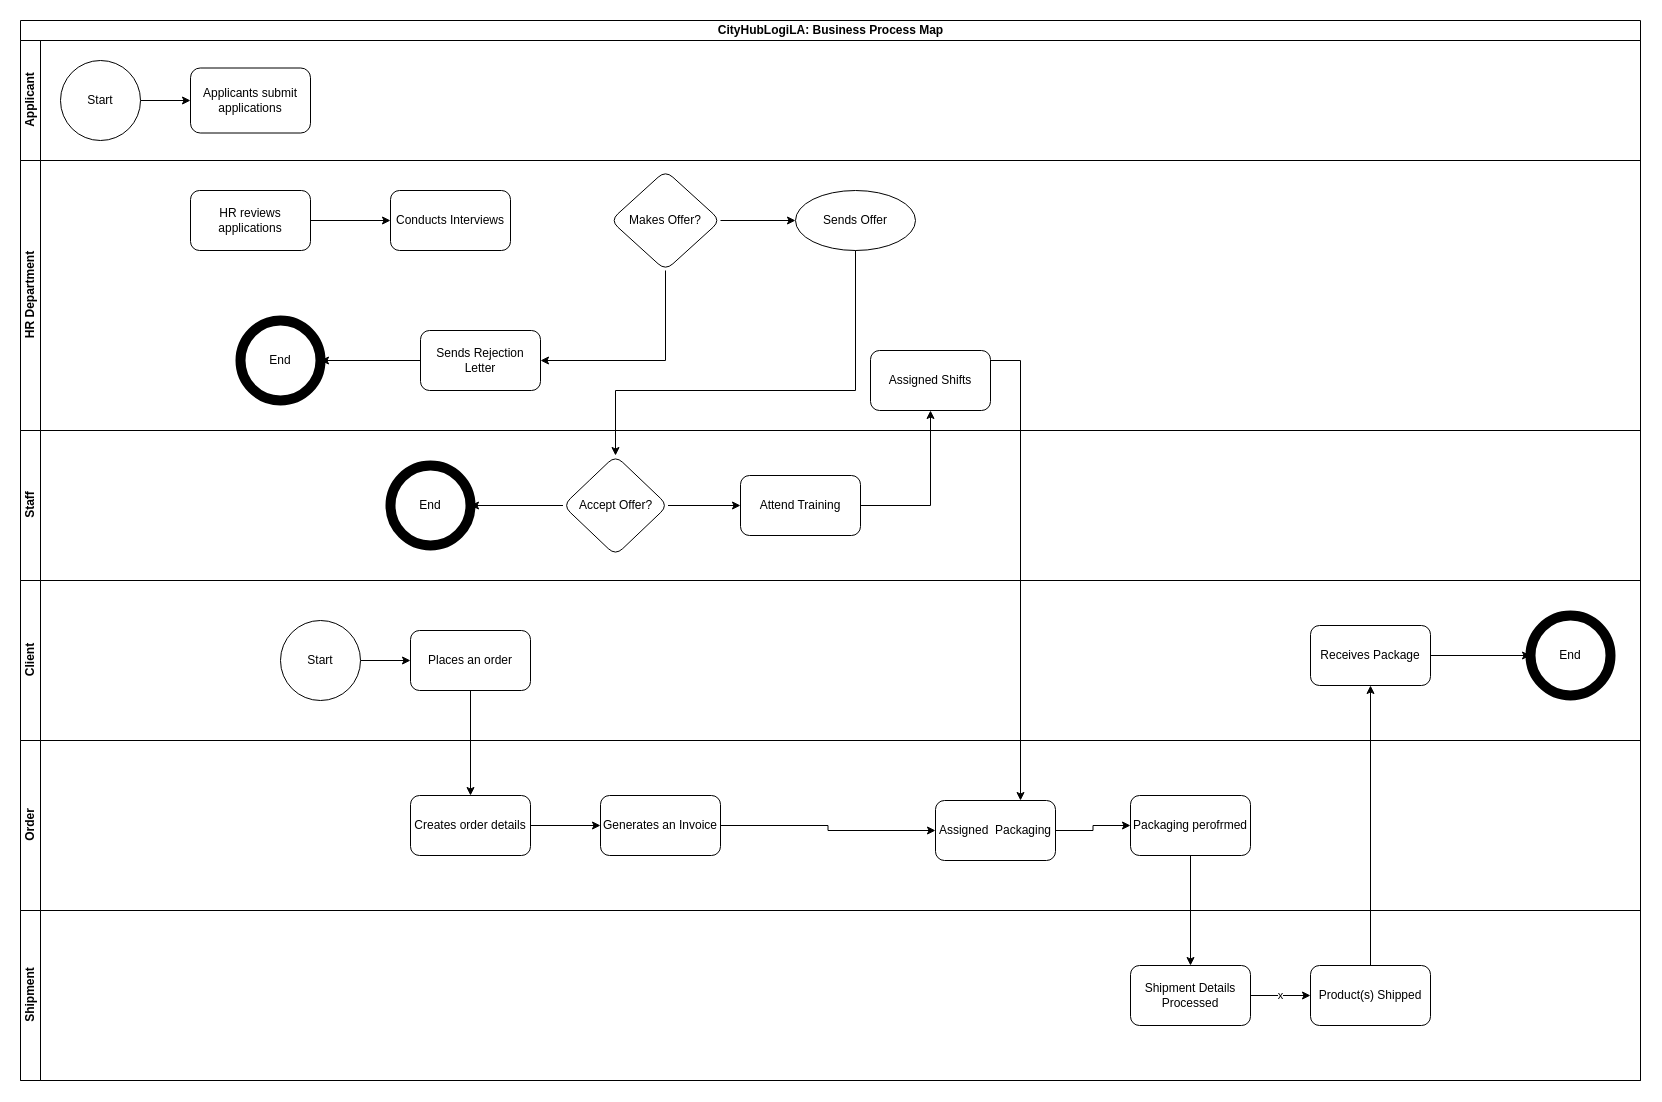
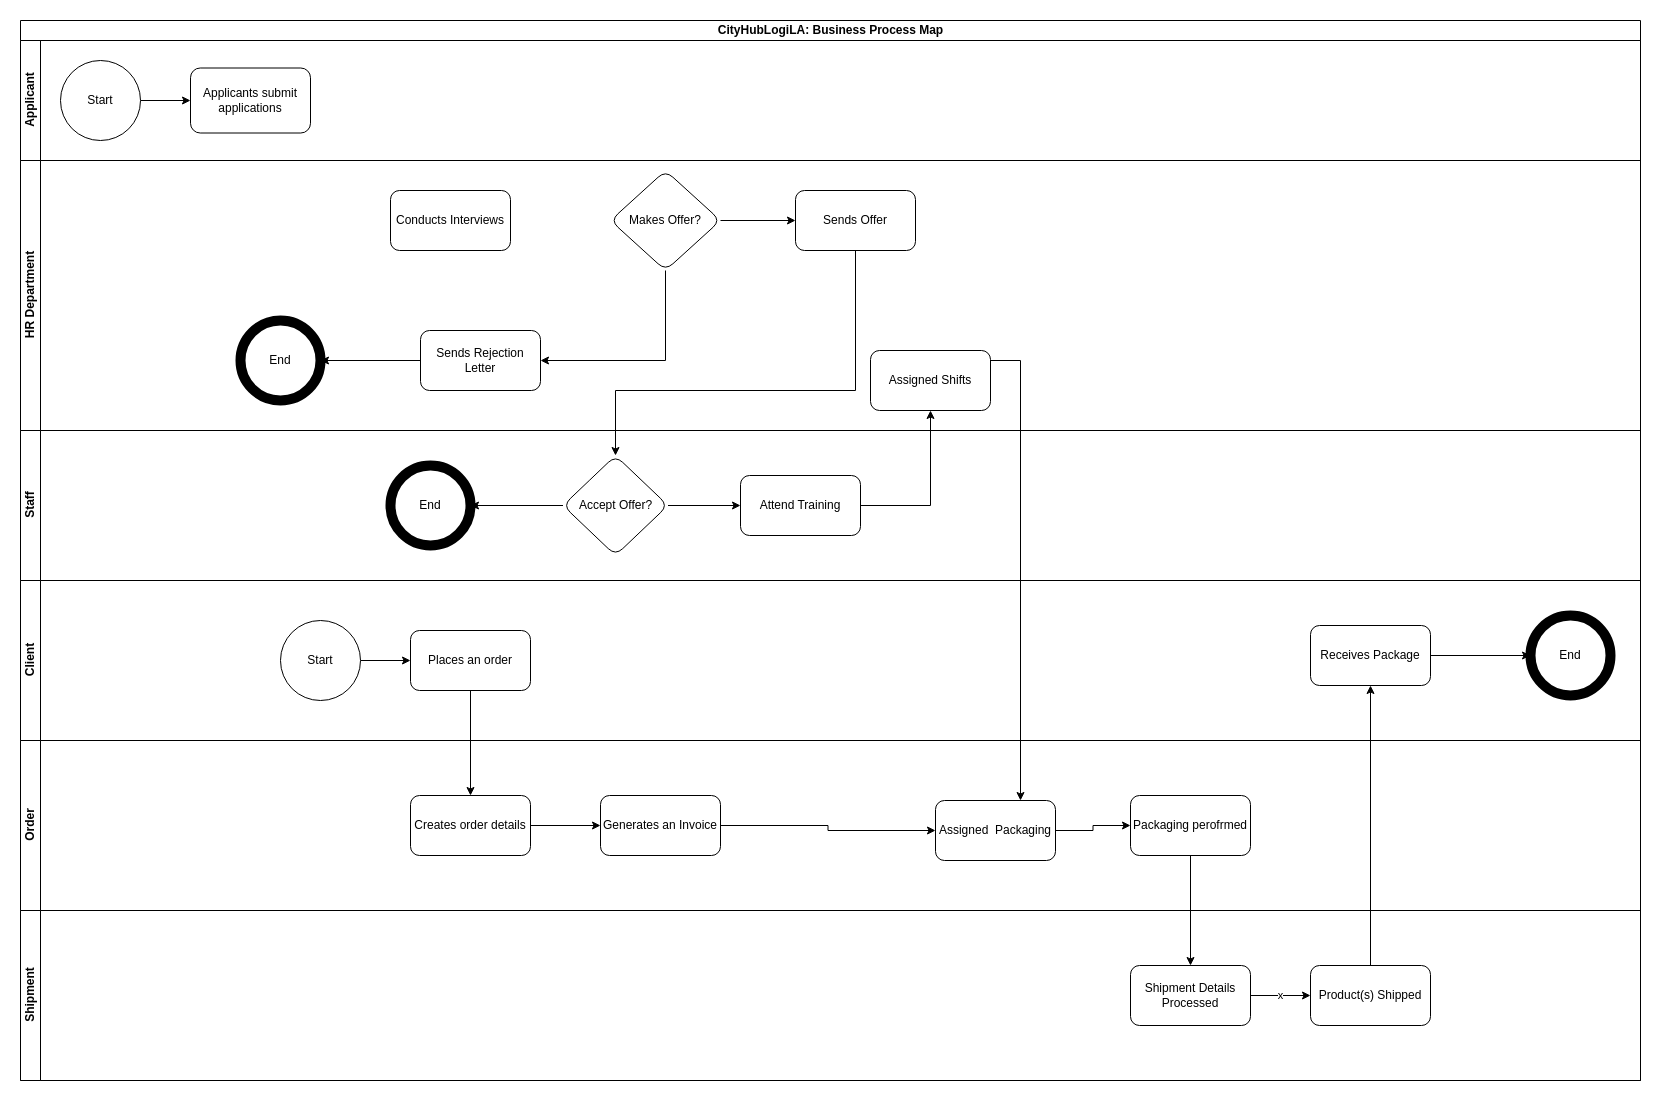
(251, 221) -> none
(347, 221) -> none
(856, 221) -> (856, 221)
